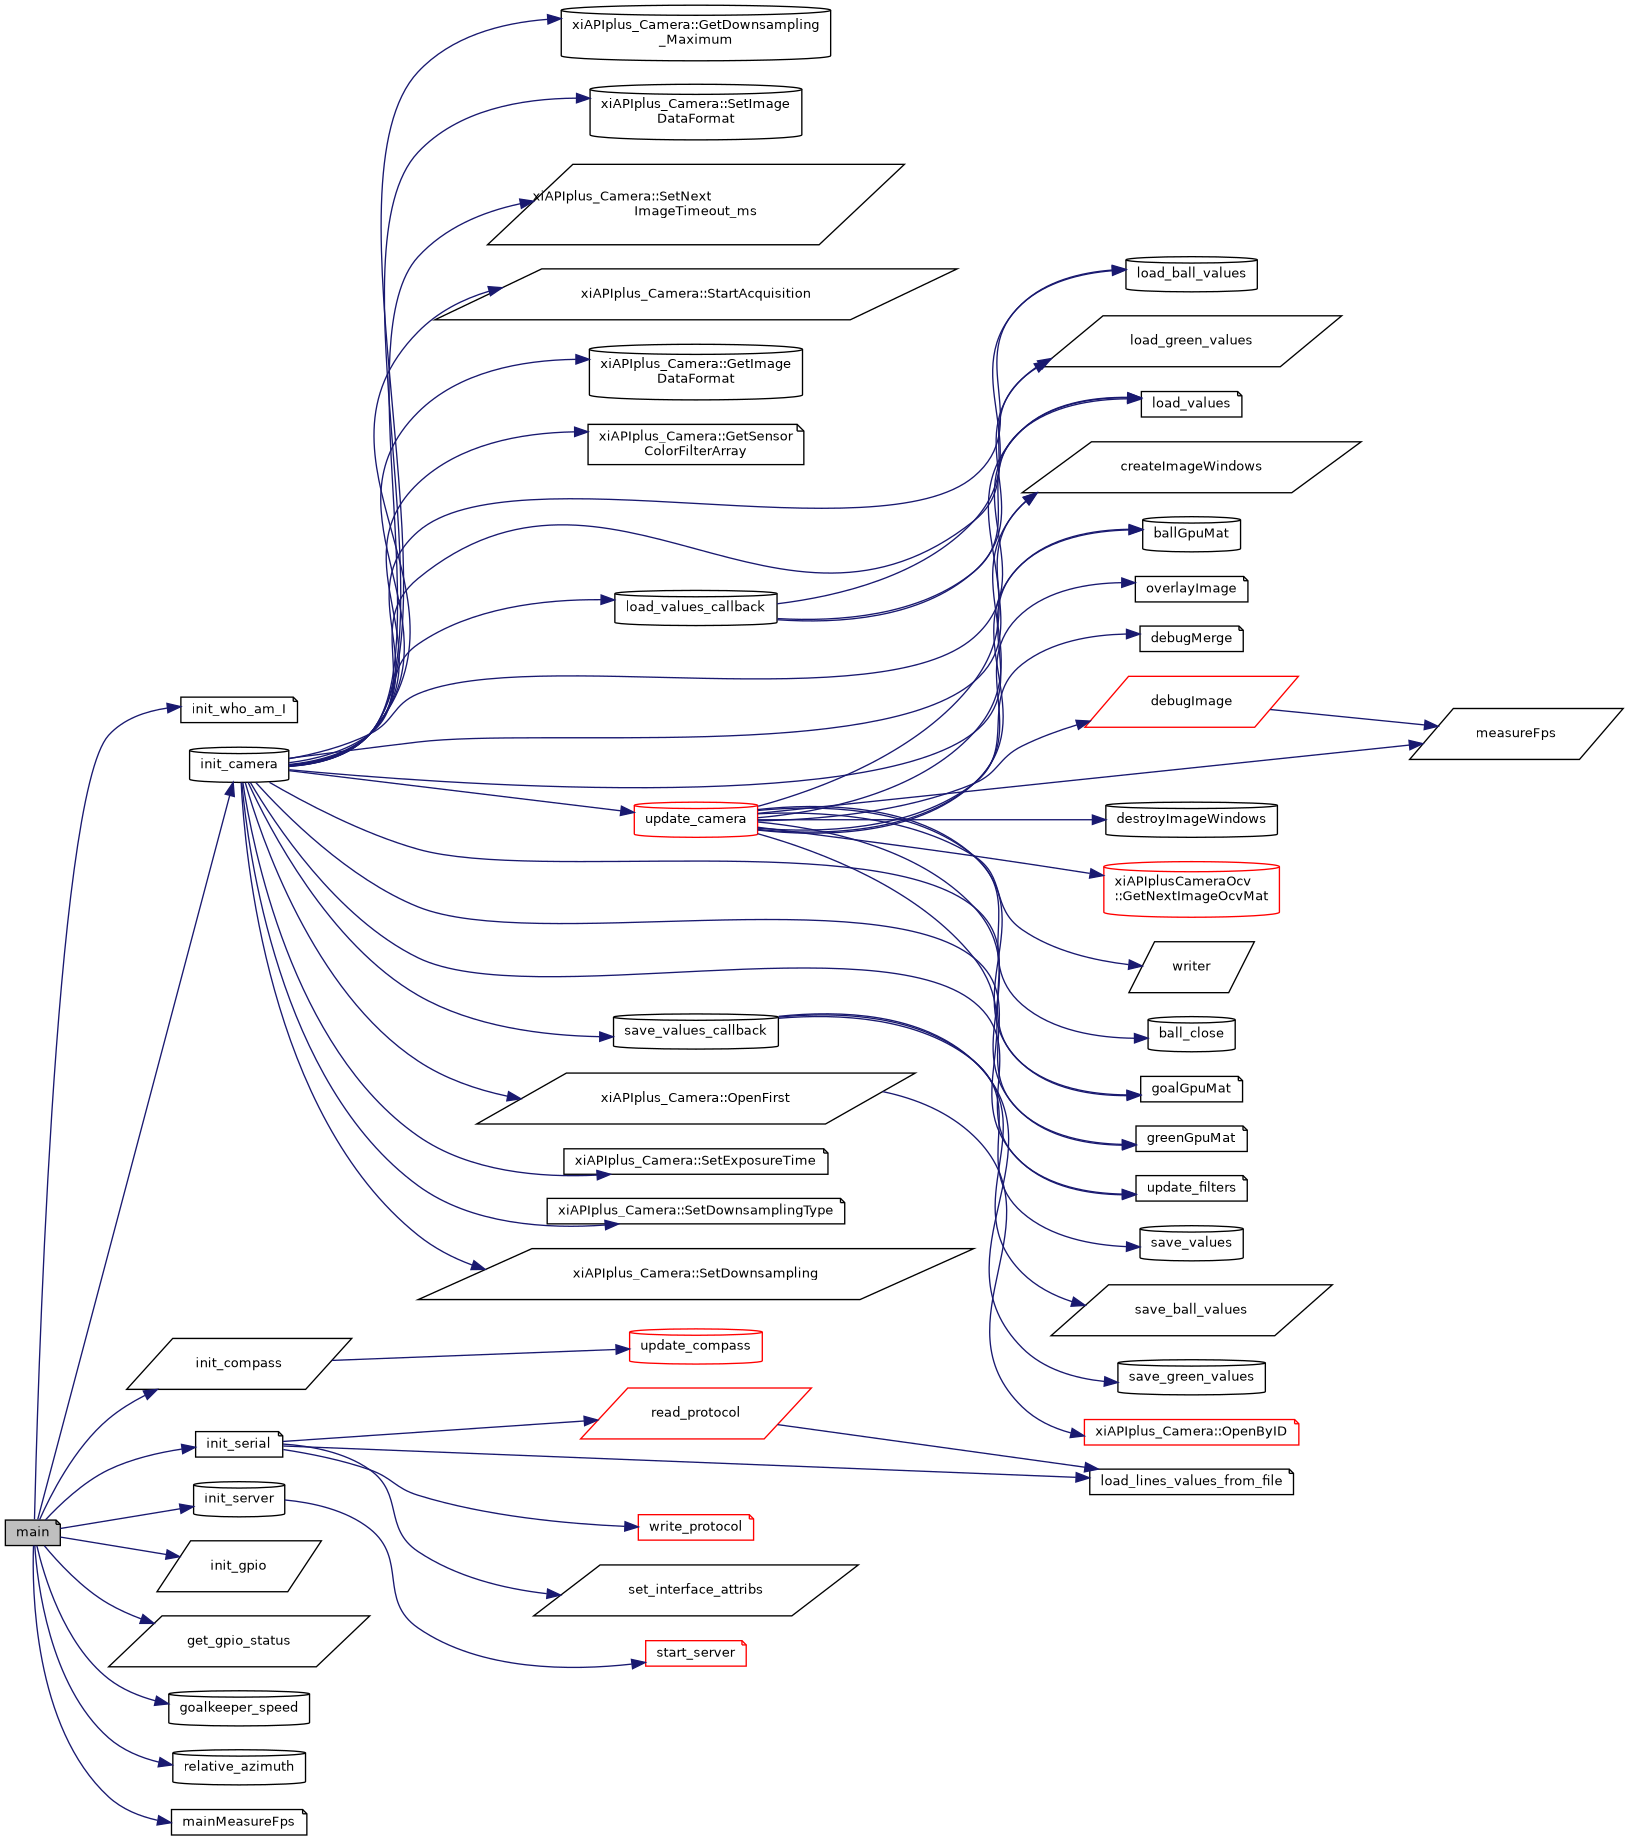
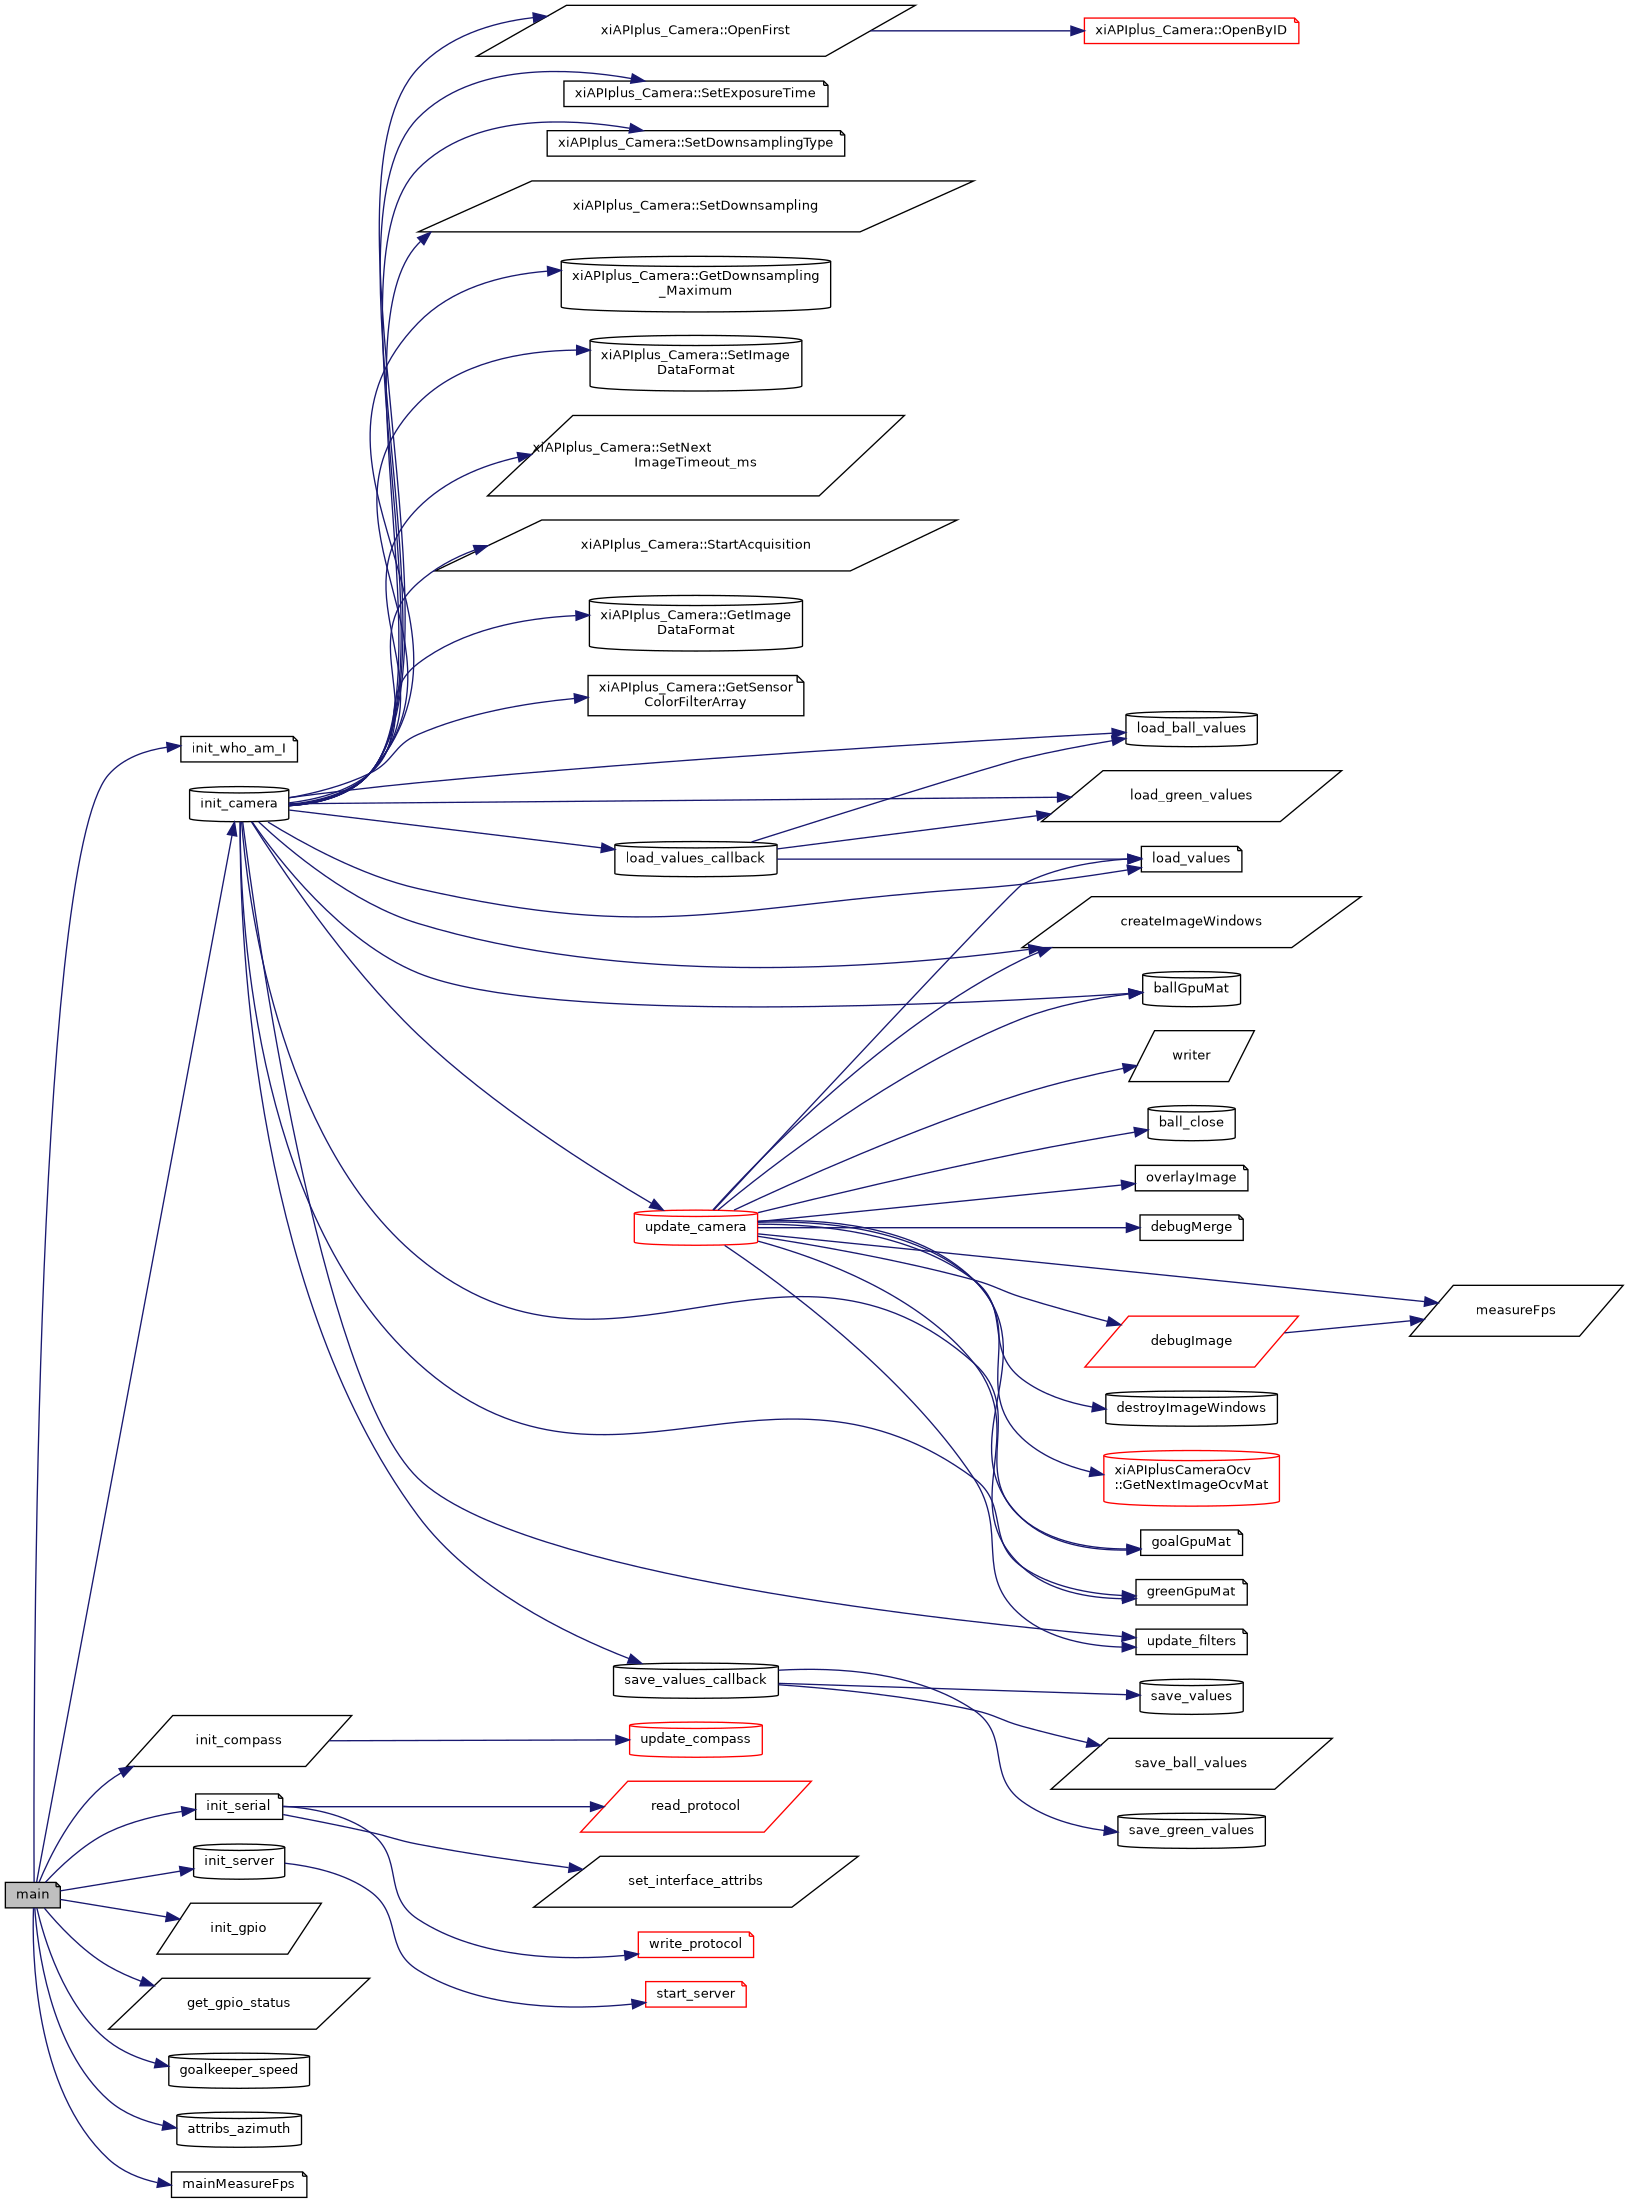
(1192, 1482) -> none
(239, 1767) -> (239, 2130)
